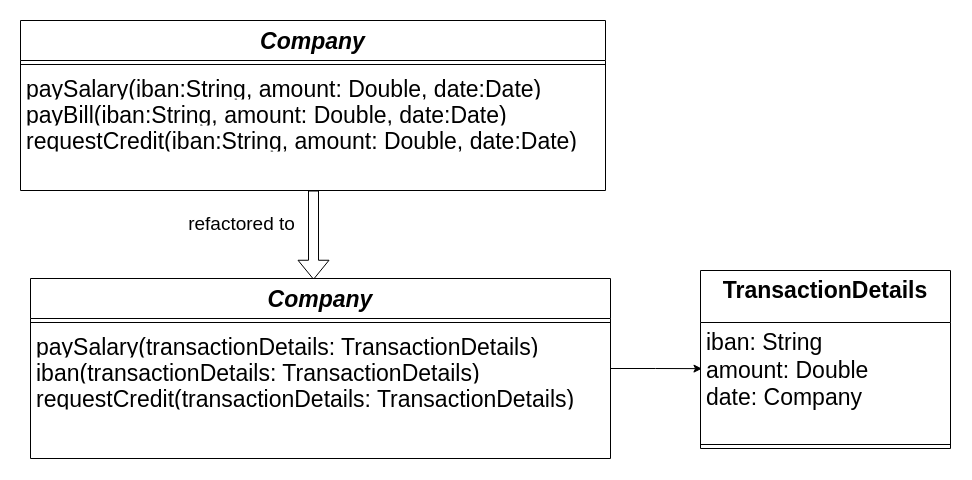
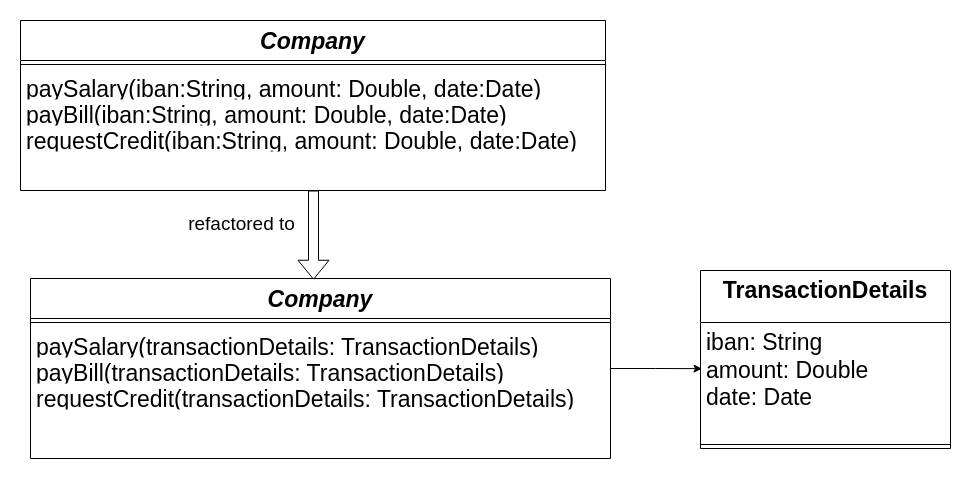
(749, 351) -> (749, 351)
(292, 373) -> (306, 373)
